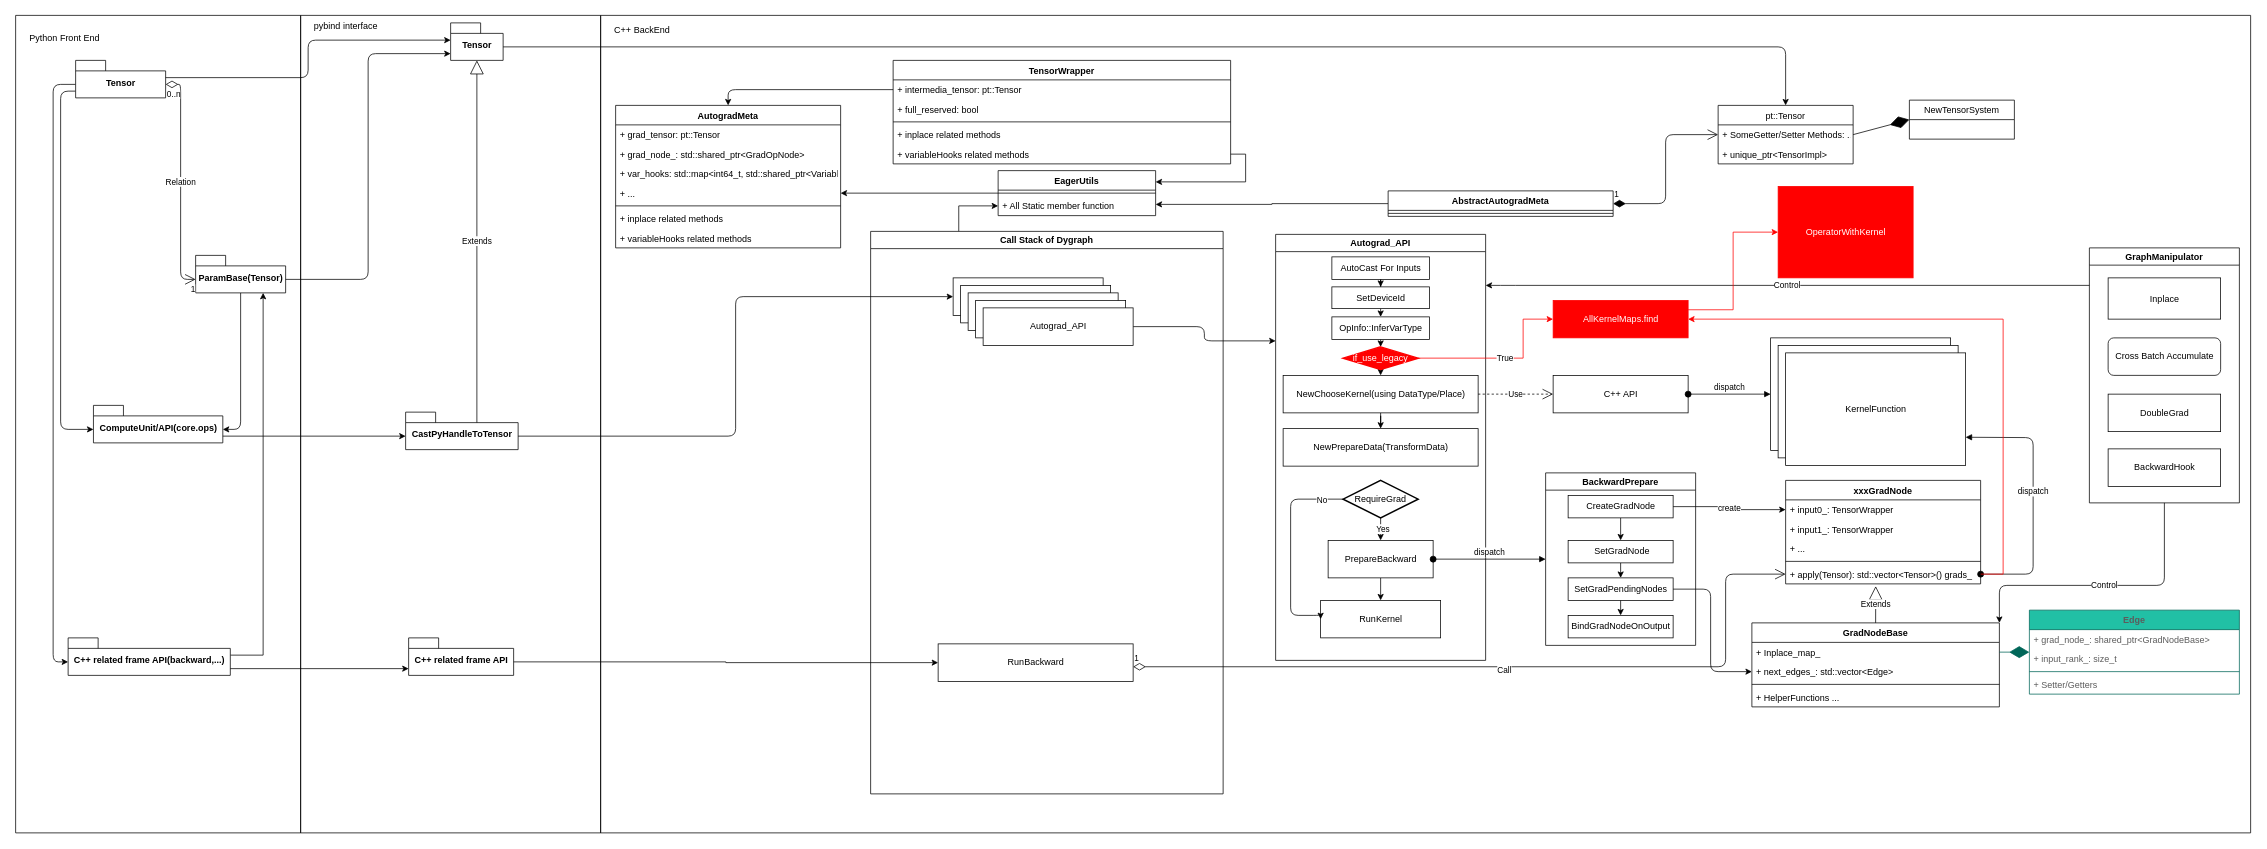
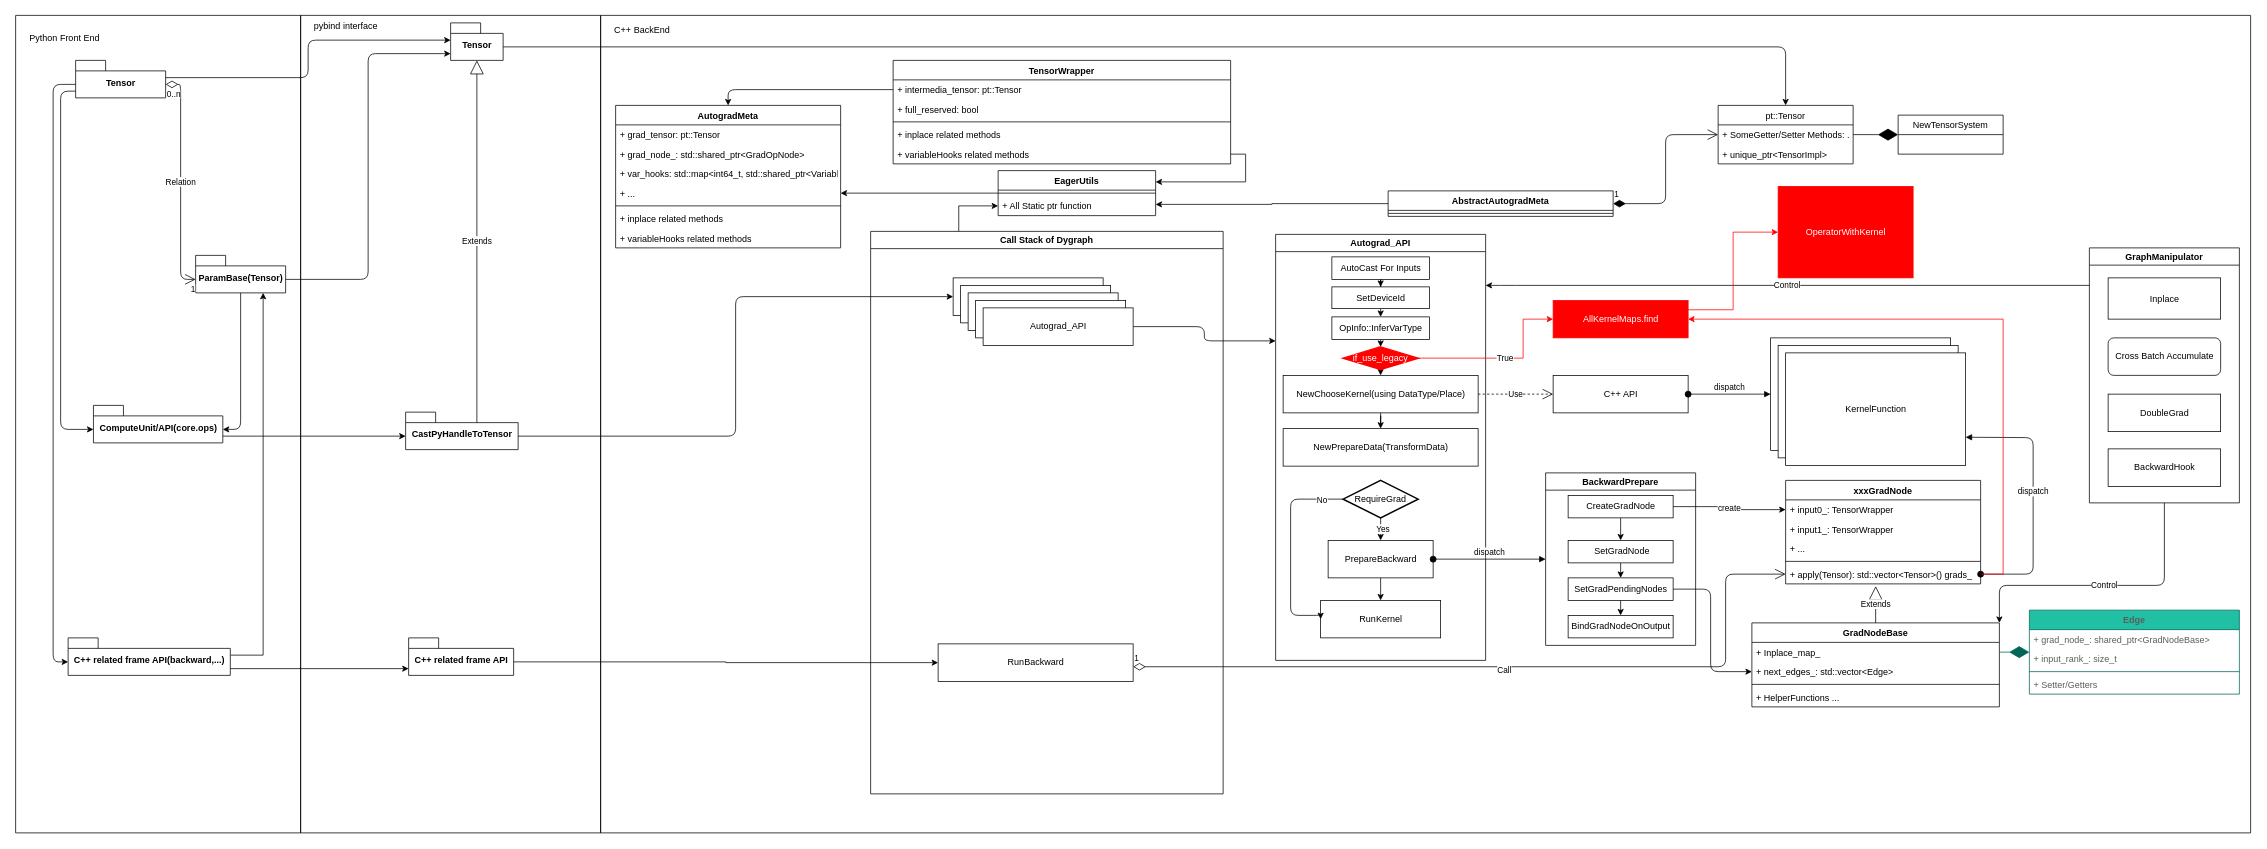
(1962, 120) -> (1950, 135)
(1063, 206) -> (1056, 206)
